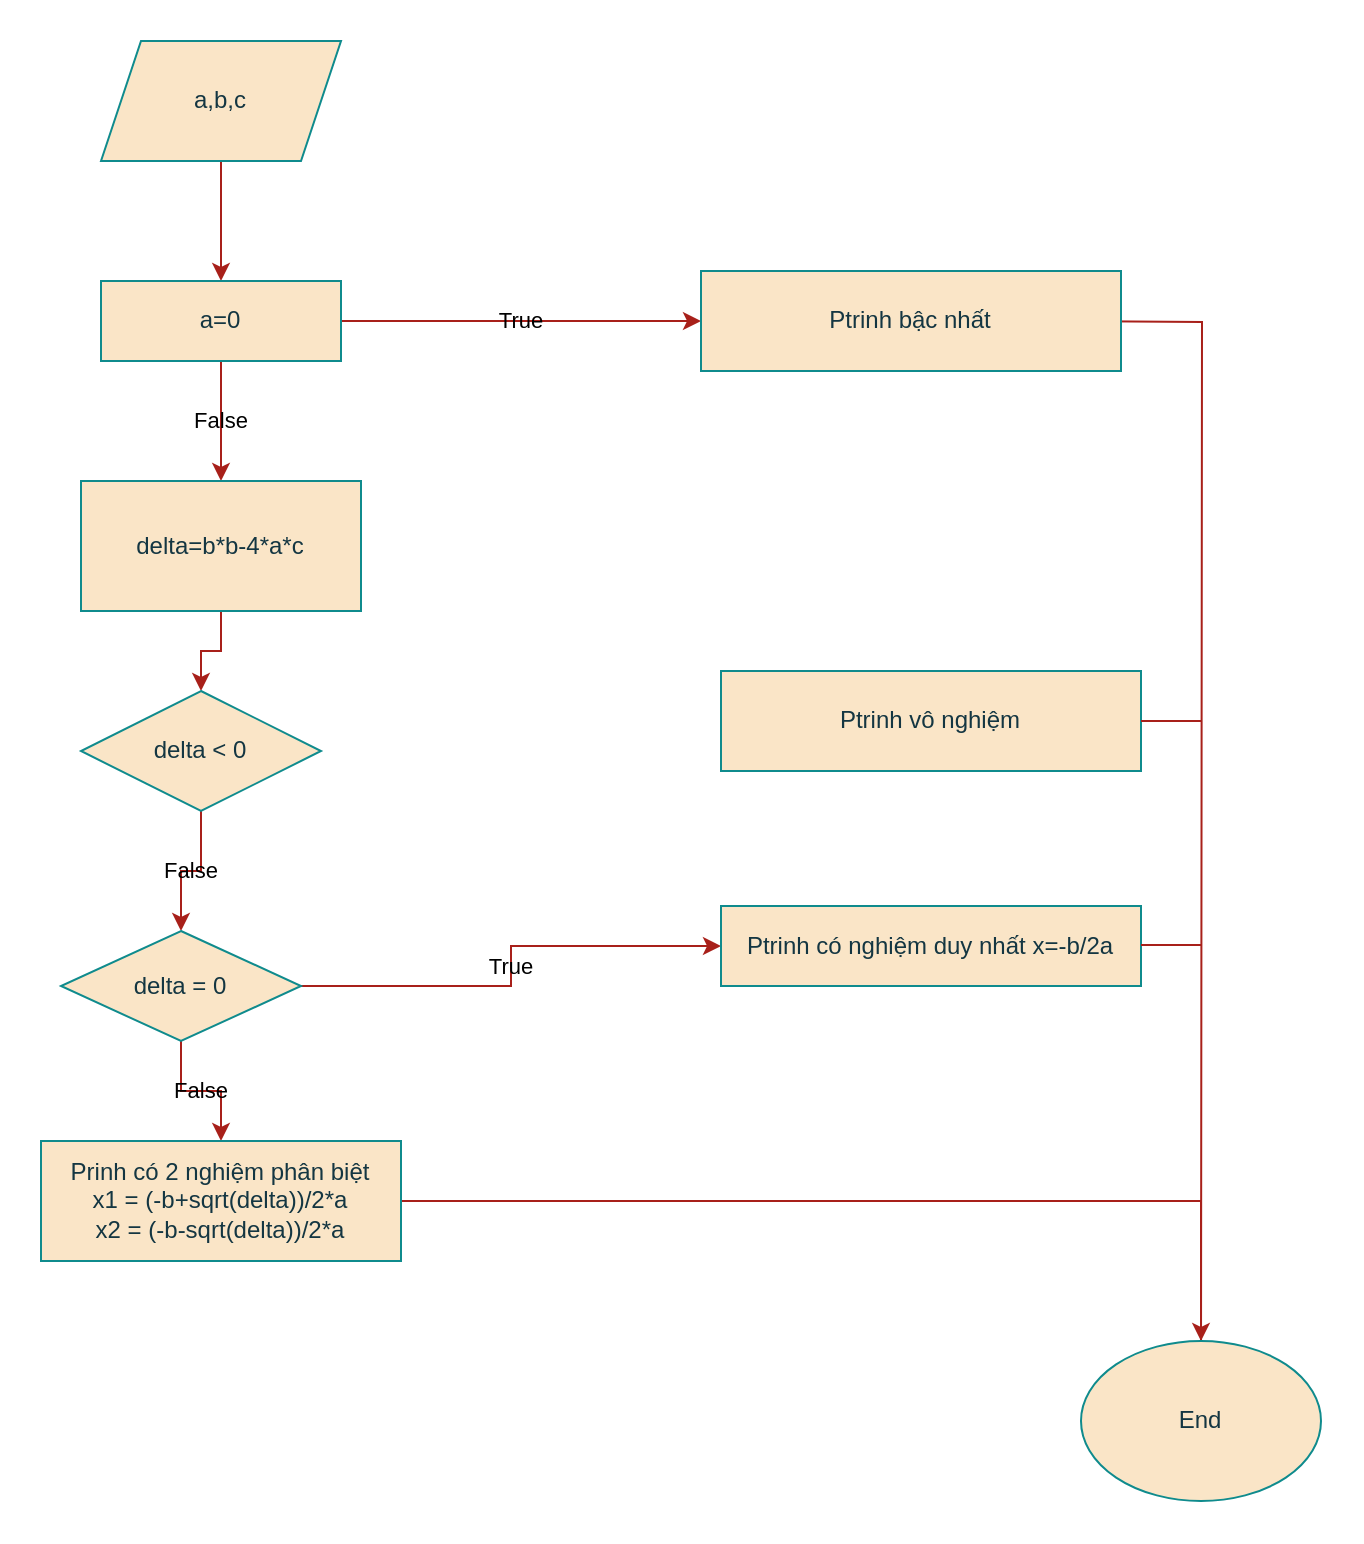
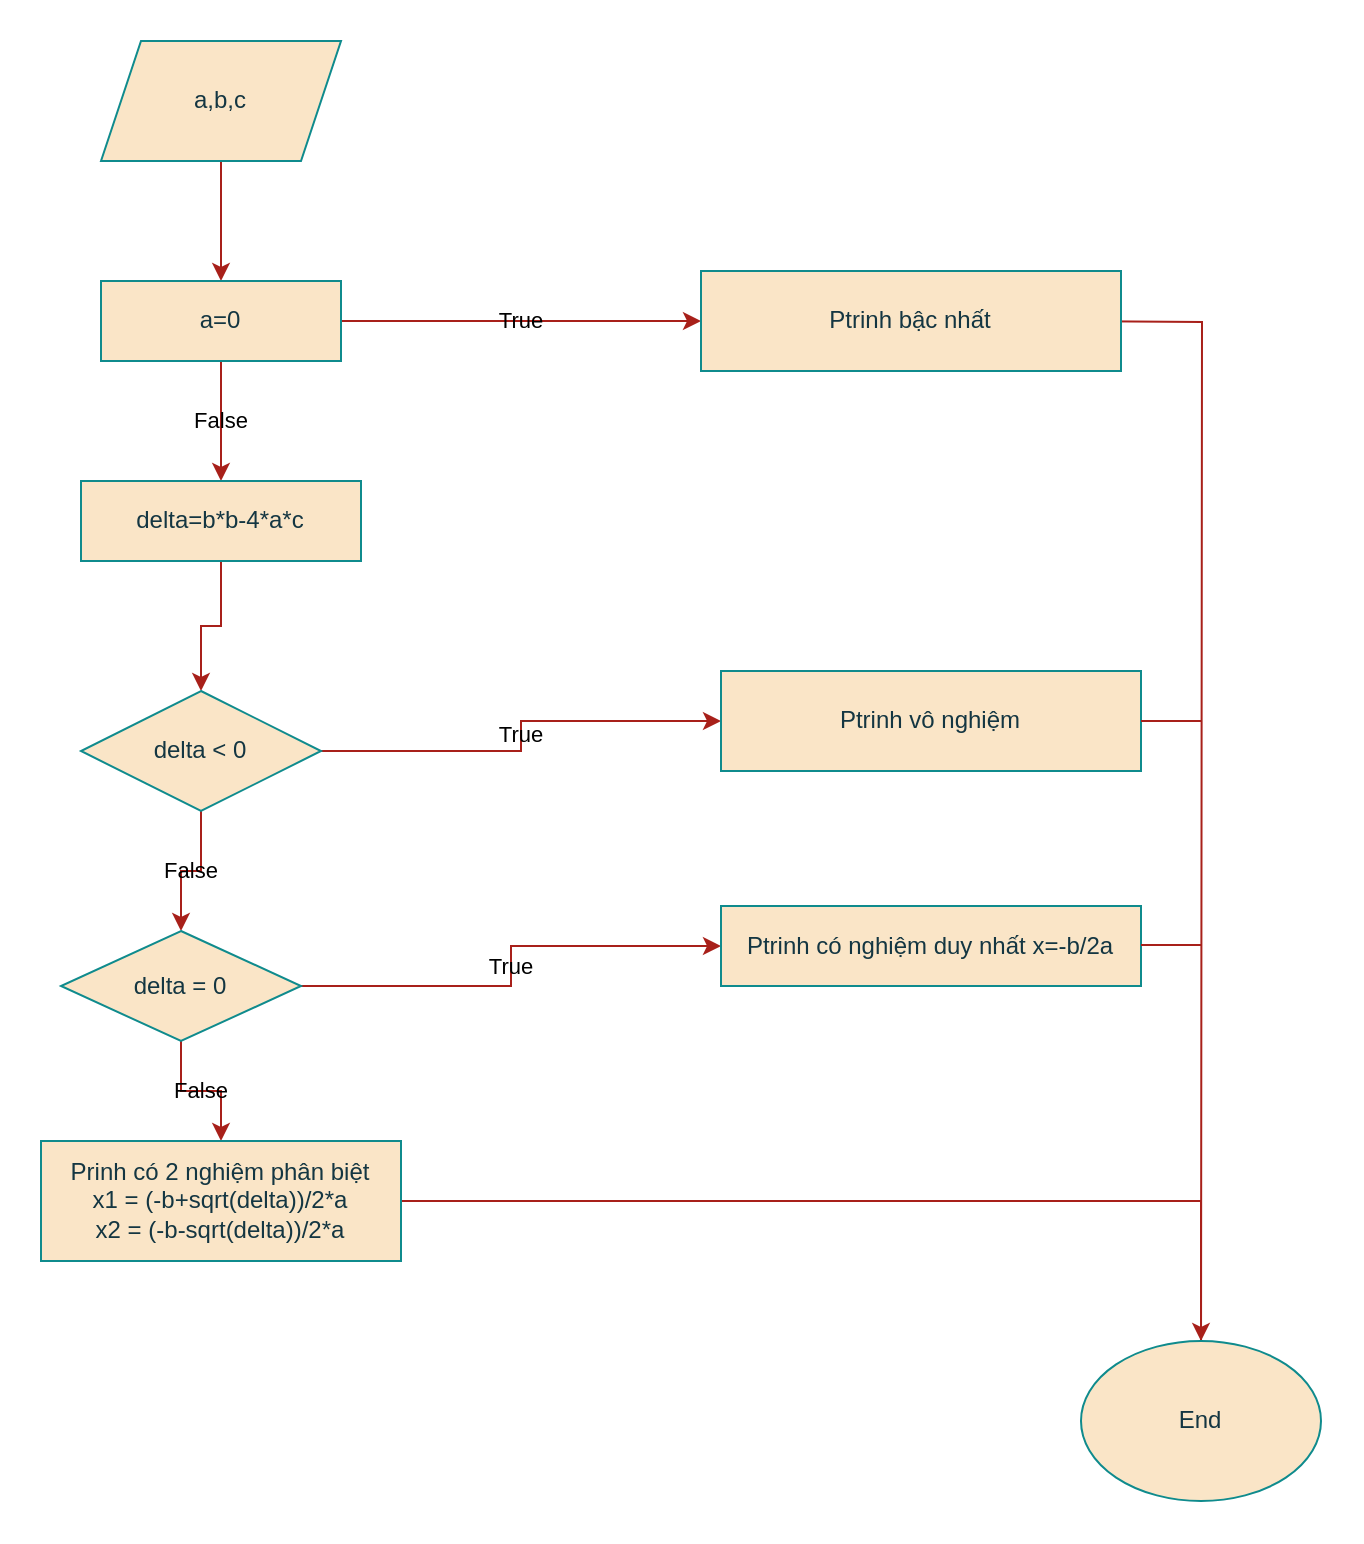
(221, 546) -> (221, 521)
none -> (521, 743)
